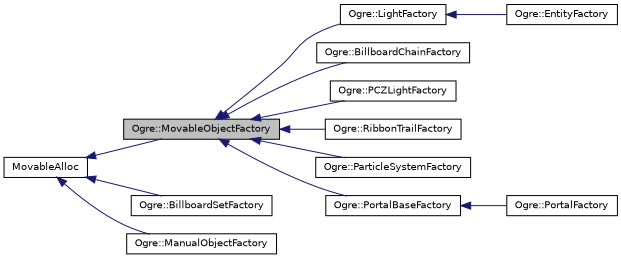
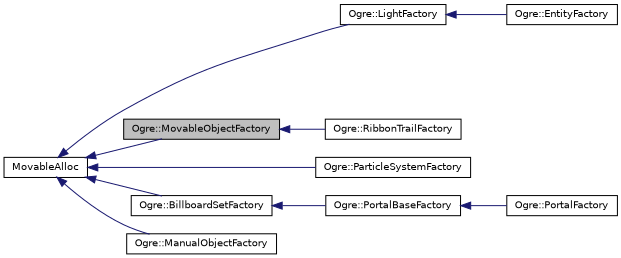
(393, 53) -> none
(281, 66) -> (201, 72)
(393, 91) -> none
(303, 149) -> (207, 167)
(286, 174) -> (304, 206)
